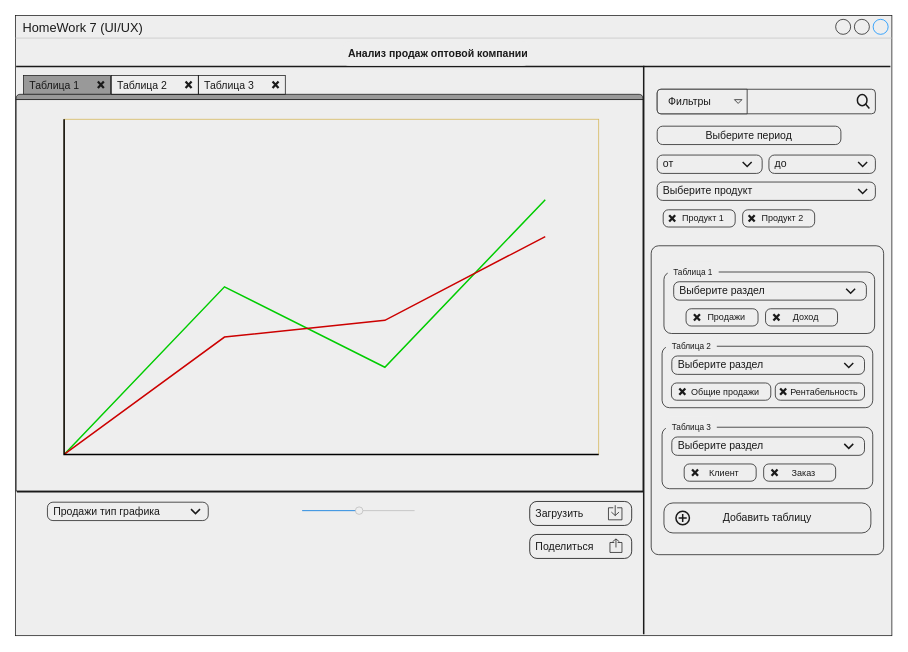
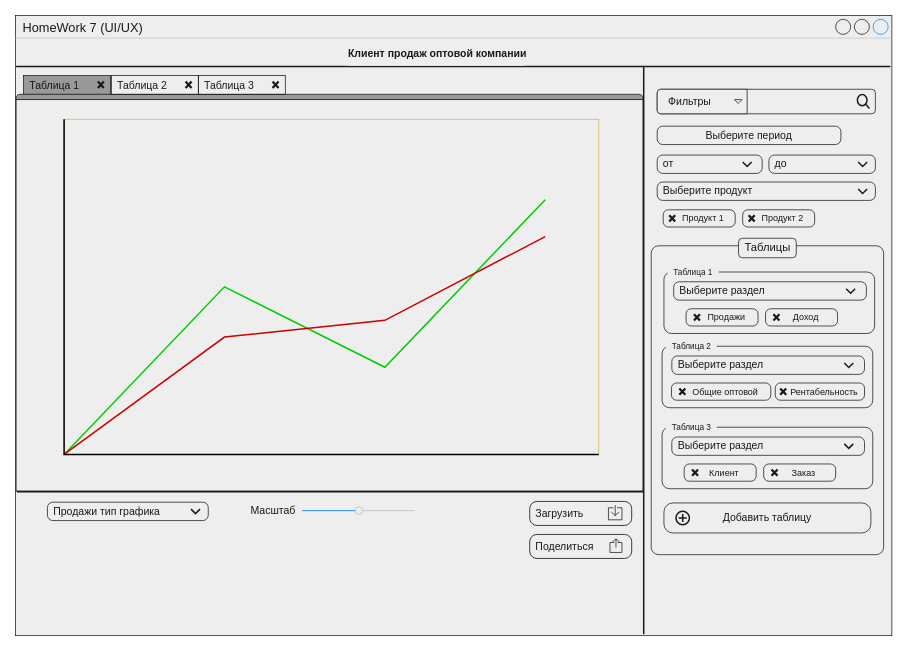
(432, 54) -> (432, 54)
none -> (768, 248)
(726, 392) -> (726, 392)
none -> (273, 511)
